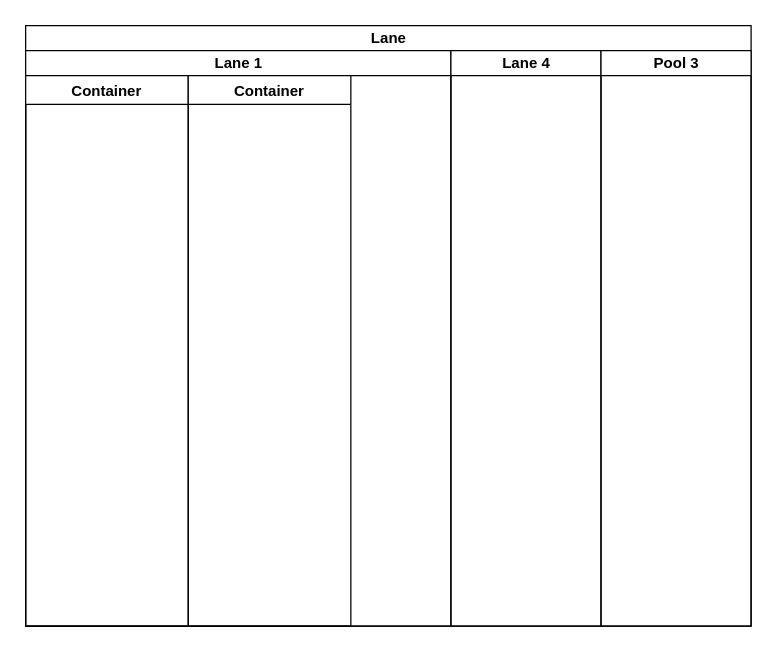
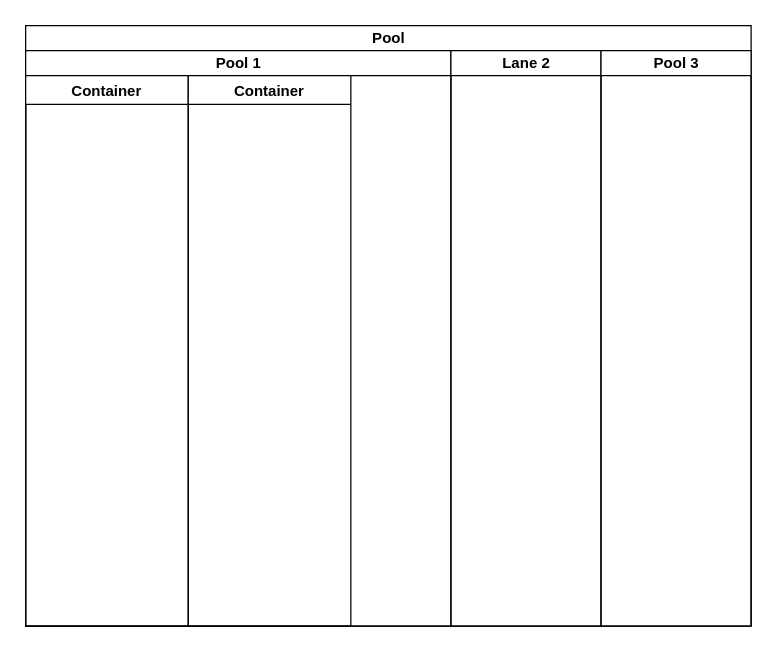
(389, 38) -> (389, 38)
(239, 63) -> (239, 63)
(526, 63) -> (526, 63)
